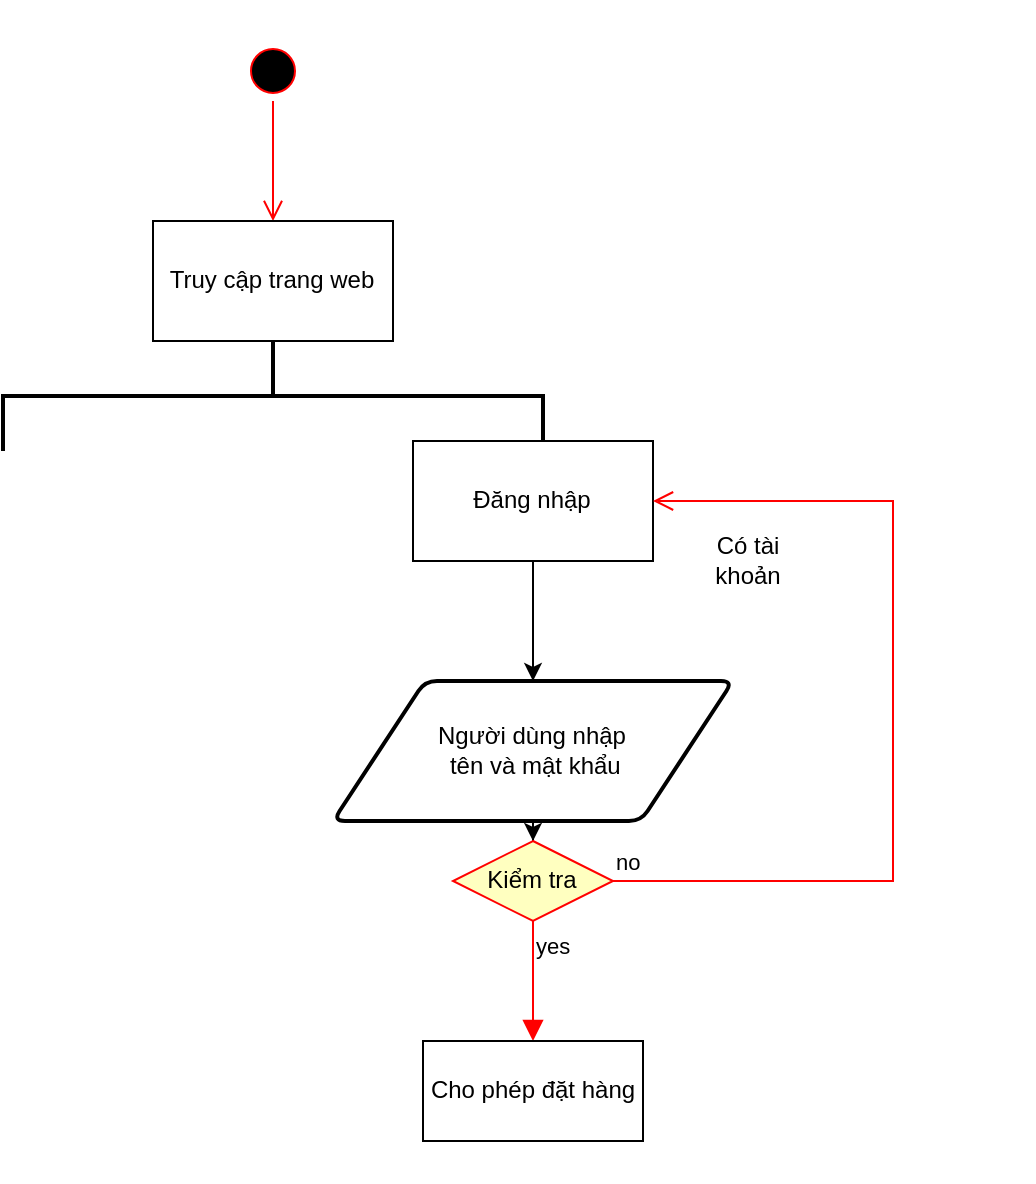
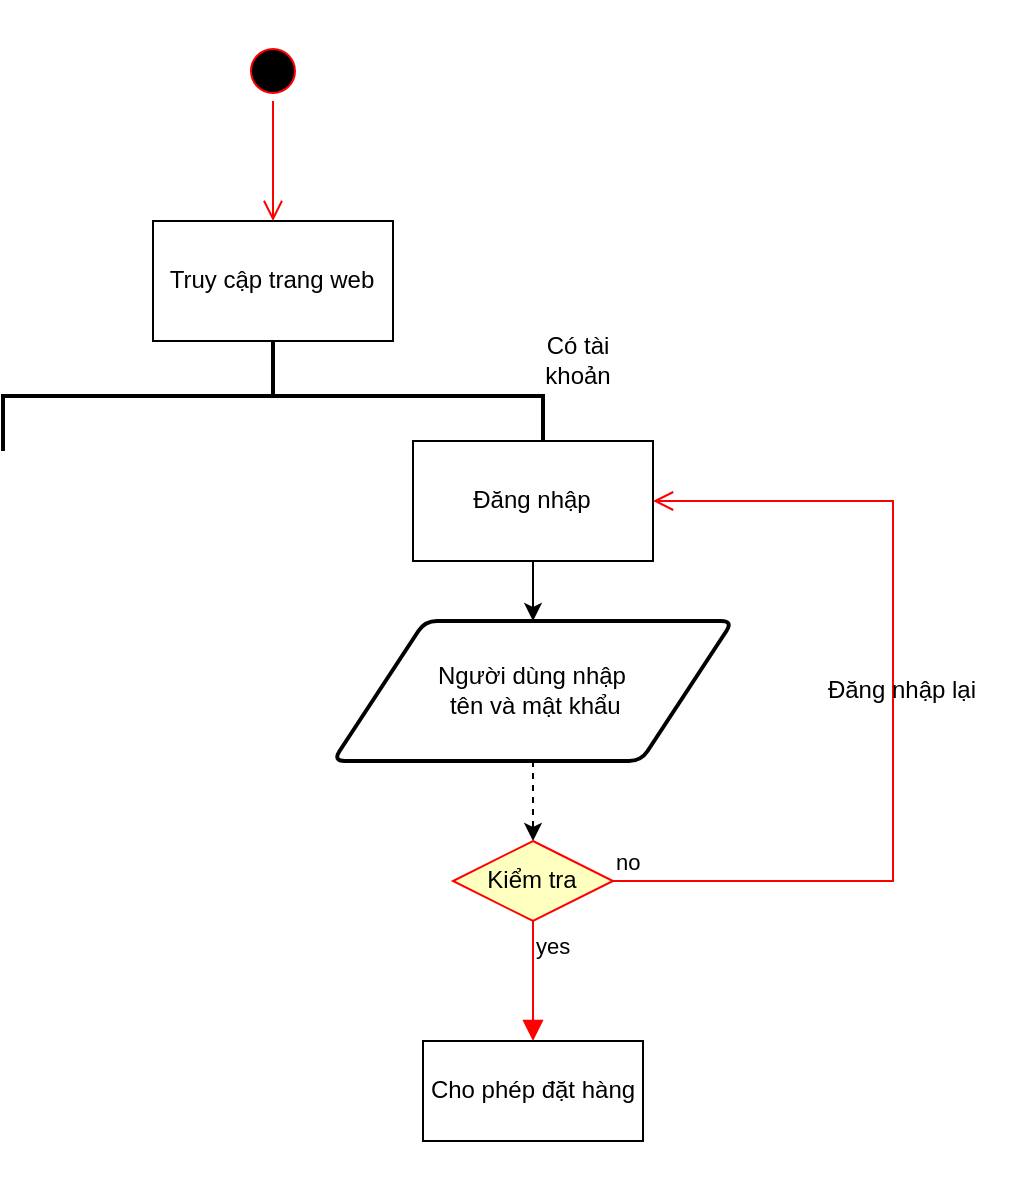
(748, 561) -> (578, 361)
none -> (903, 691)
(533, 751) -> (533, 691)
